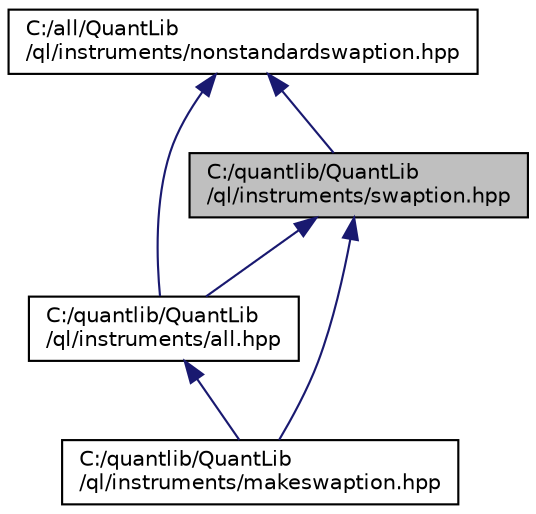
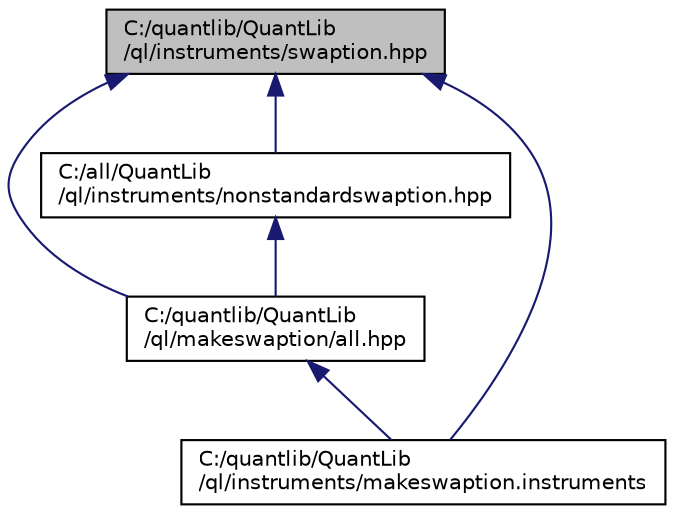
(308, 122) -> (276, 125)
(164, 329) -> (276, 329)
(260, 472) -> (423, 472)
